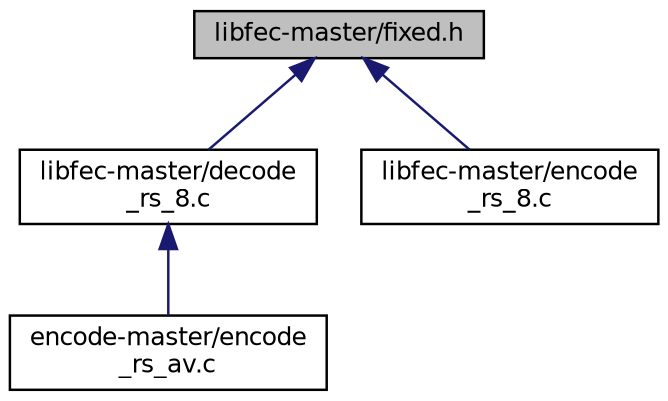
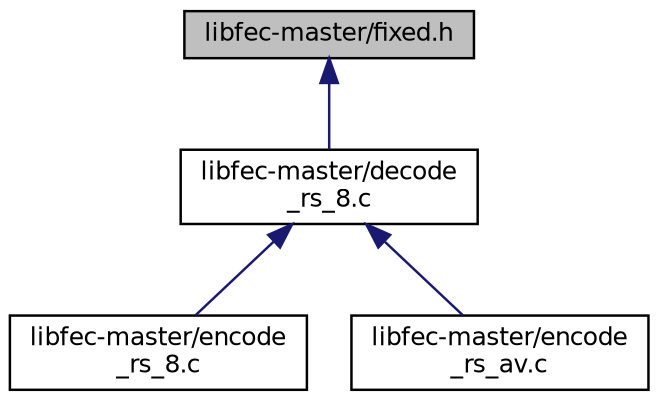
(426, 112) -> (234, 279)
(168, 353) -> (500, 353)
